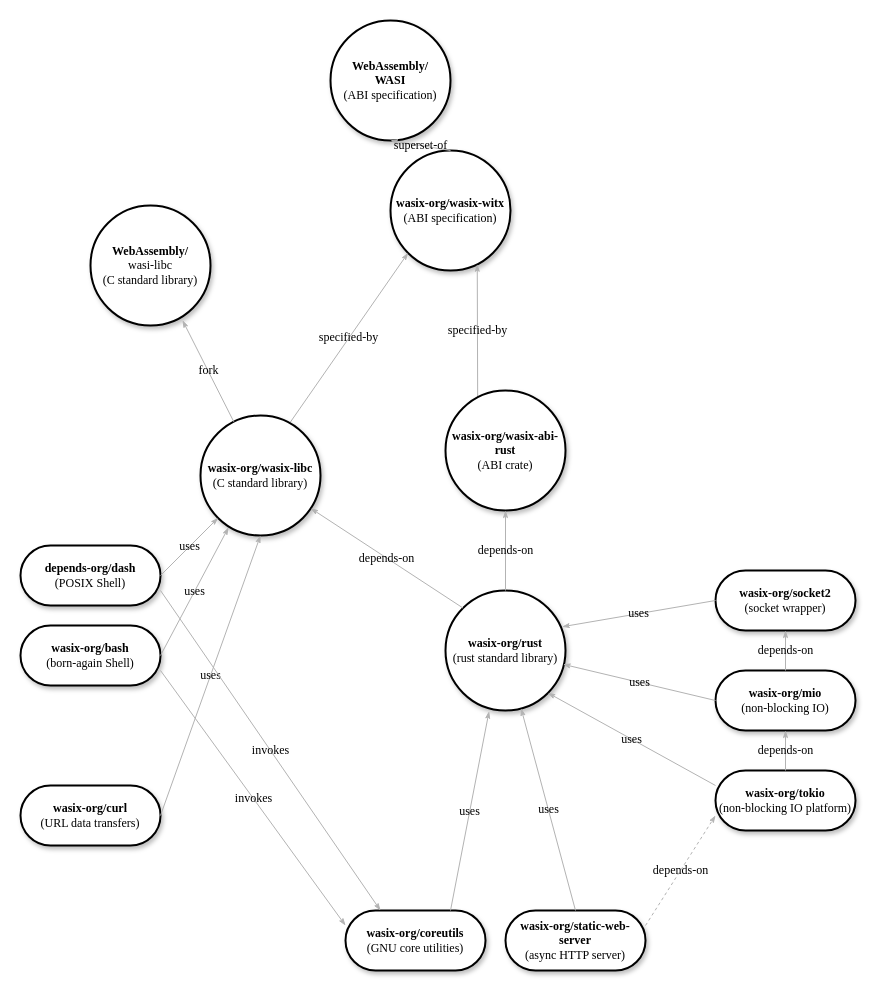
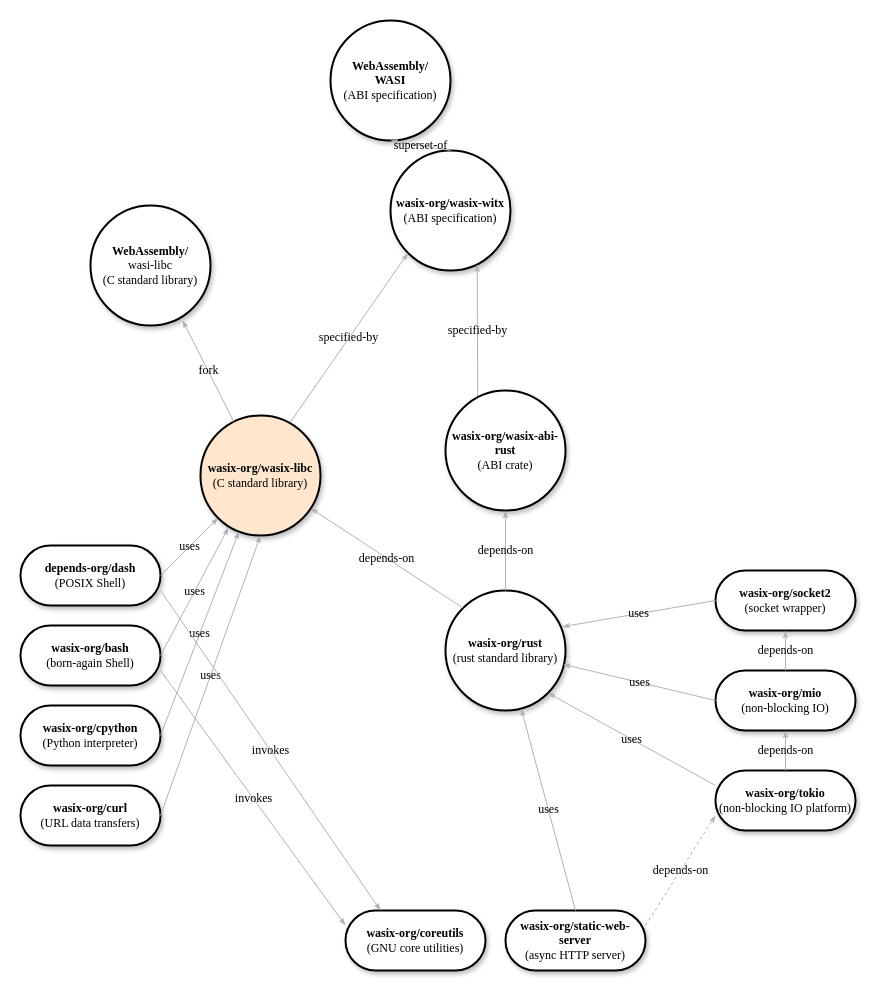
(261, 476) -> (261, 476)
none -> (200, 633)
none -> (91, 736)
(470, 812) -> none
